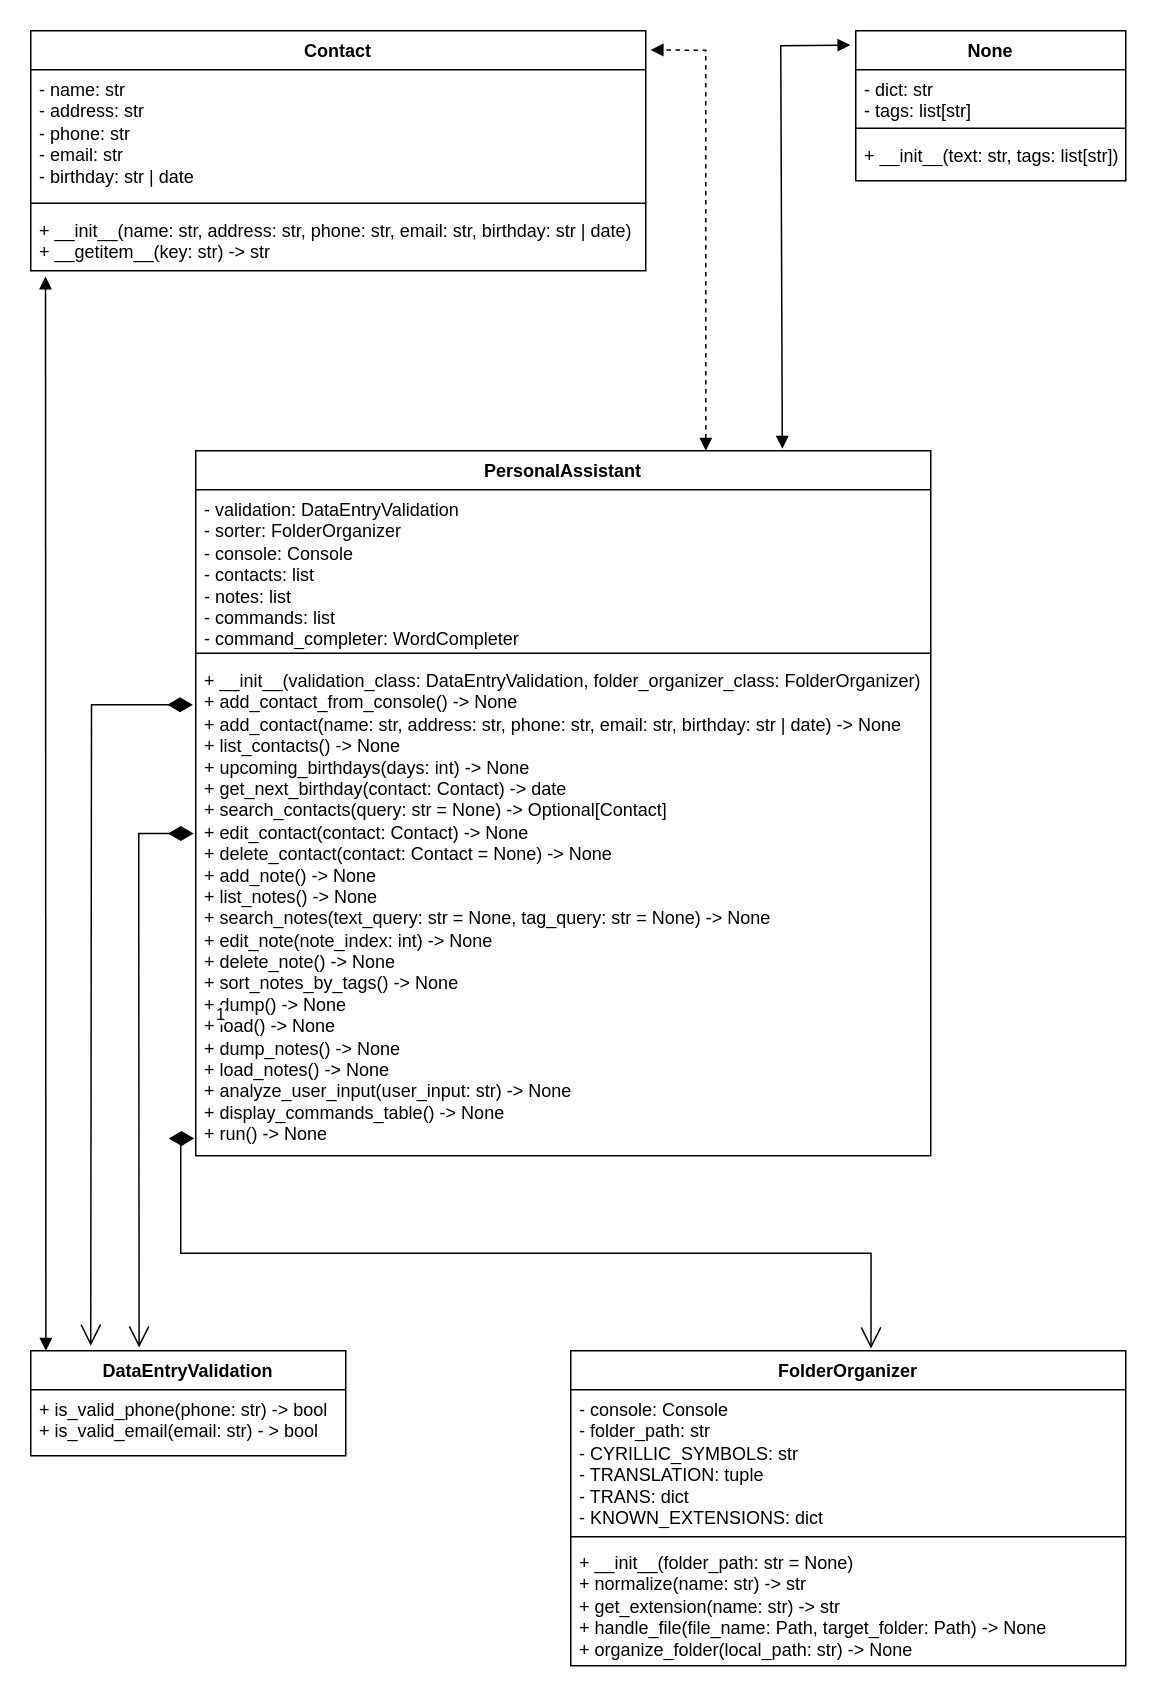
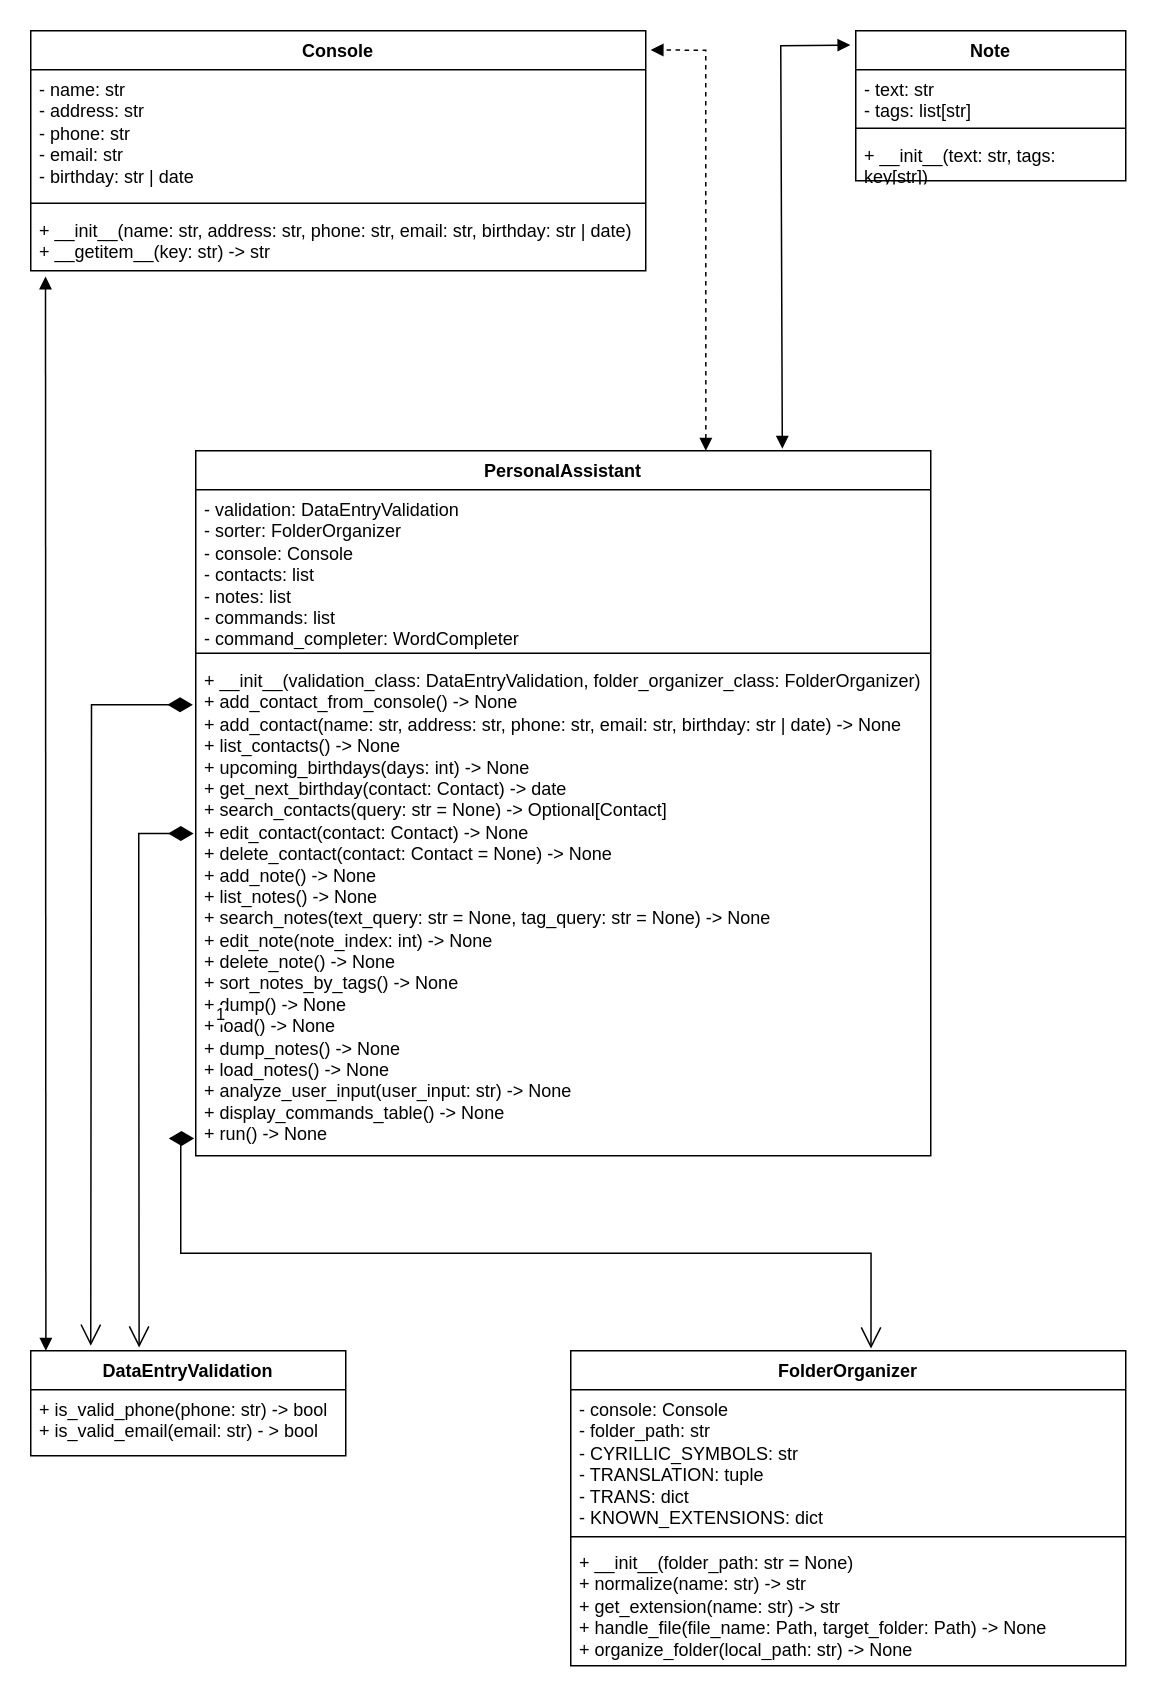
(338, 52) -> (338, 52)
(991, 52) -> (991, 52)
(939, 102) -> (939, 102)
(992, 168) -> (992, 168)
